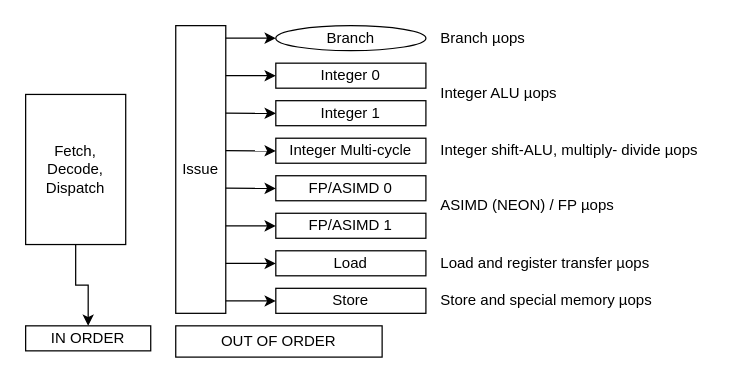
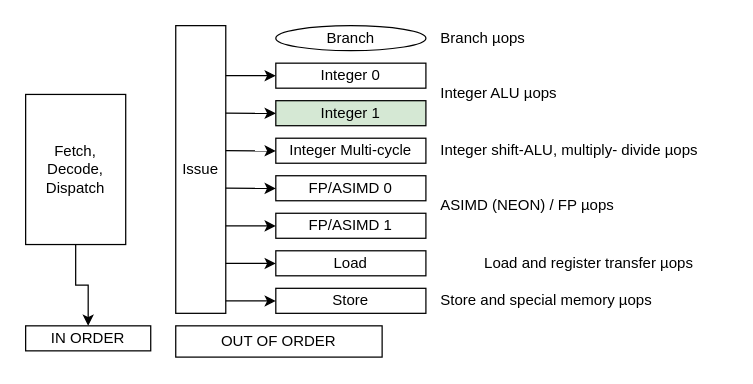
(247, 38) -> none
(351, 113) -> (351, 113)
(544, 263) -> (588, 263)
